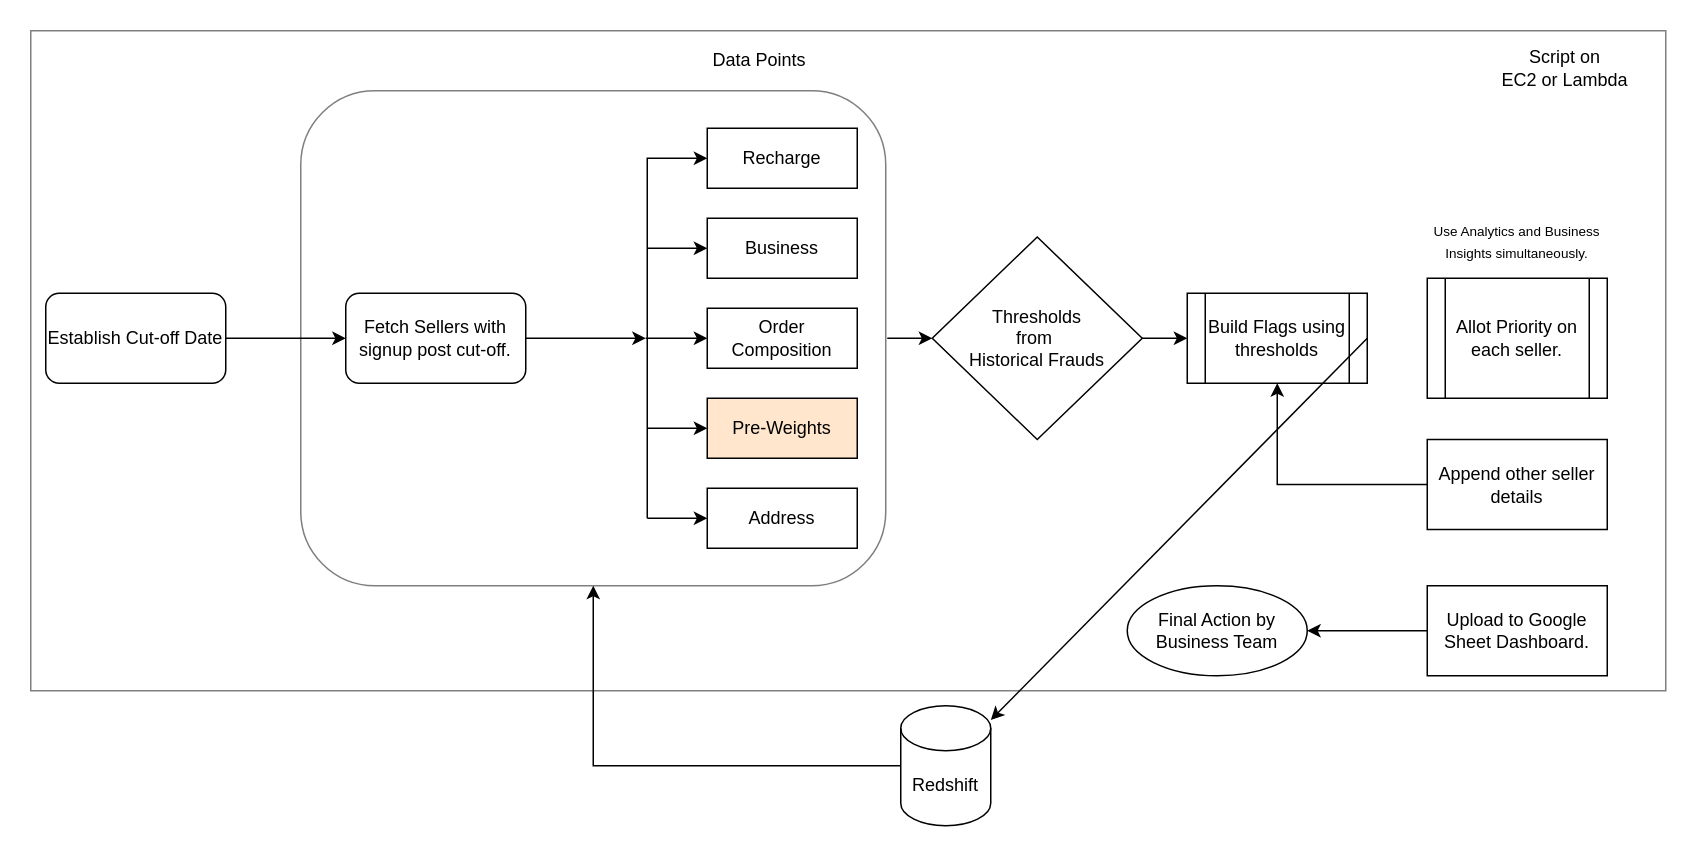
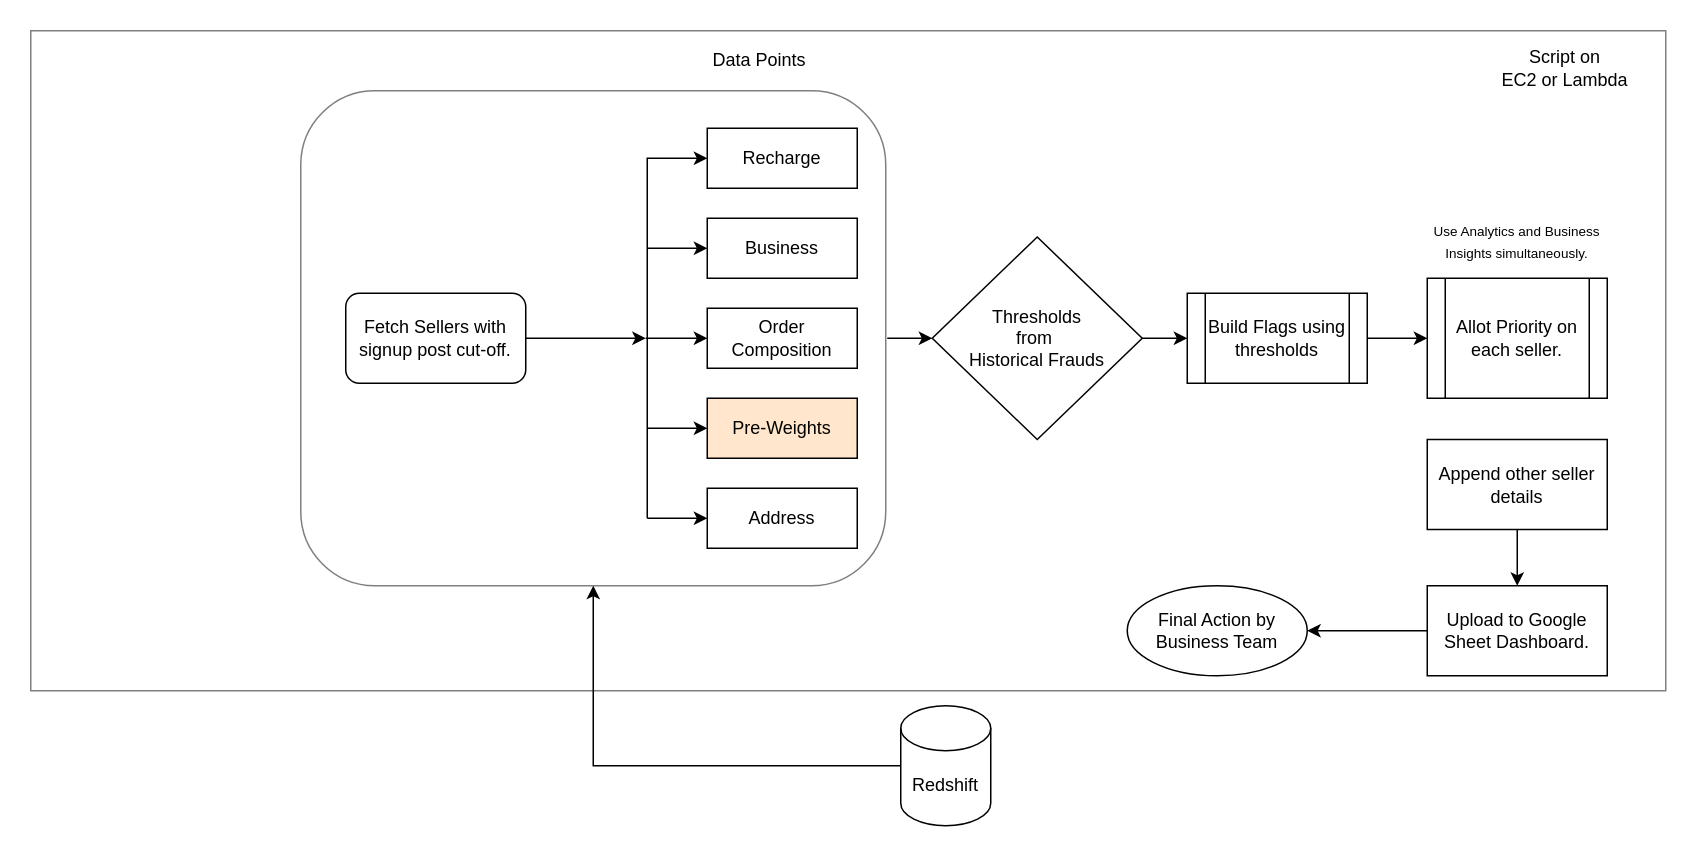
(136, 338) -> none
(281, 338) -> none
(1307, 485) -> (1517, 556)
(1182, 526) -> (1392, 338)
